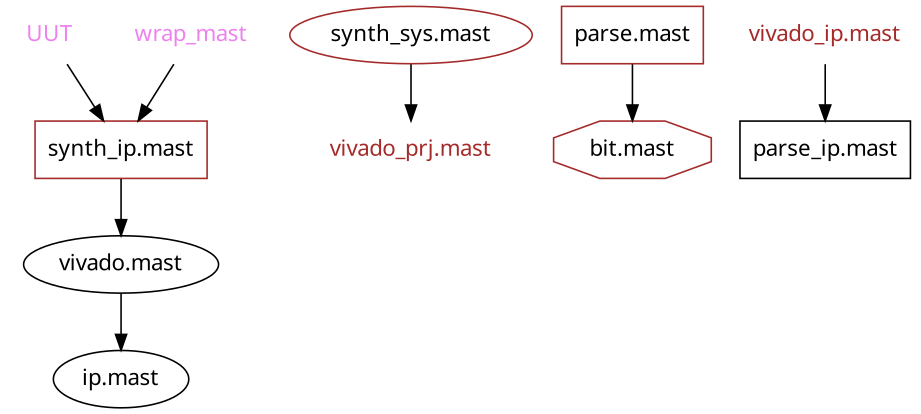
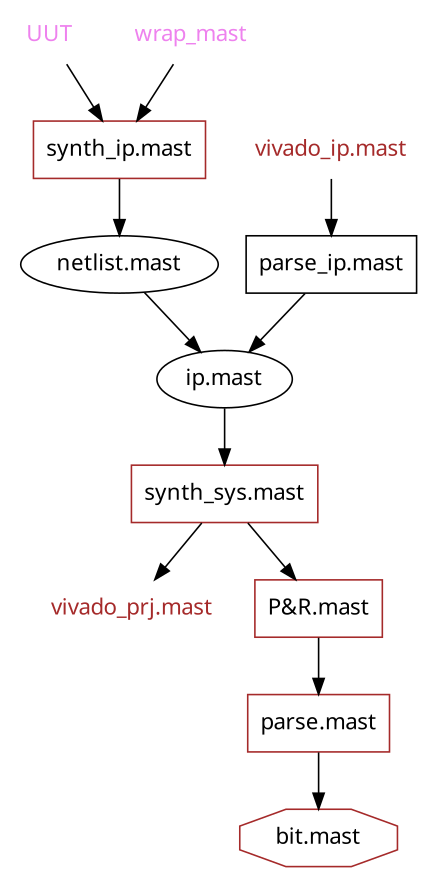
(411, 35) -> (225, 494)
(121, 264) -> (119, 264)
none -> (283, 317)
none -> (225, 429)
none -> (319, 609)
